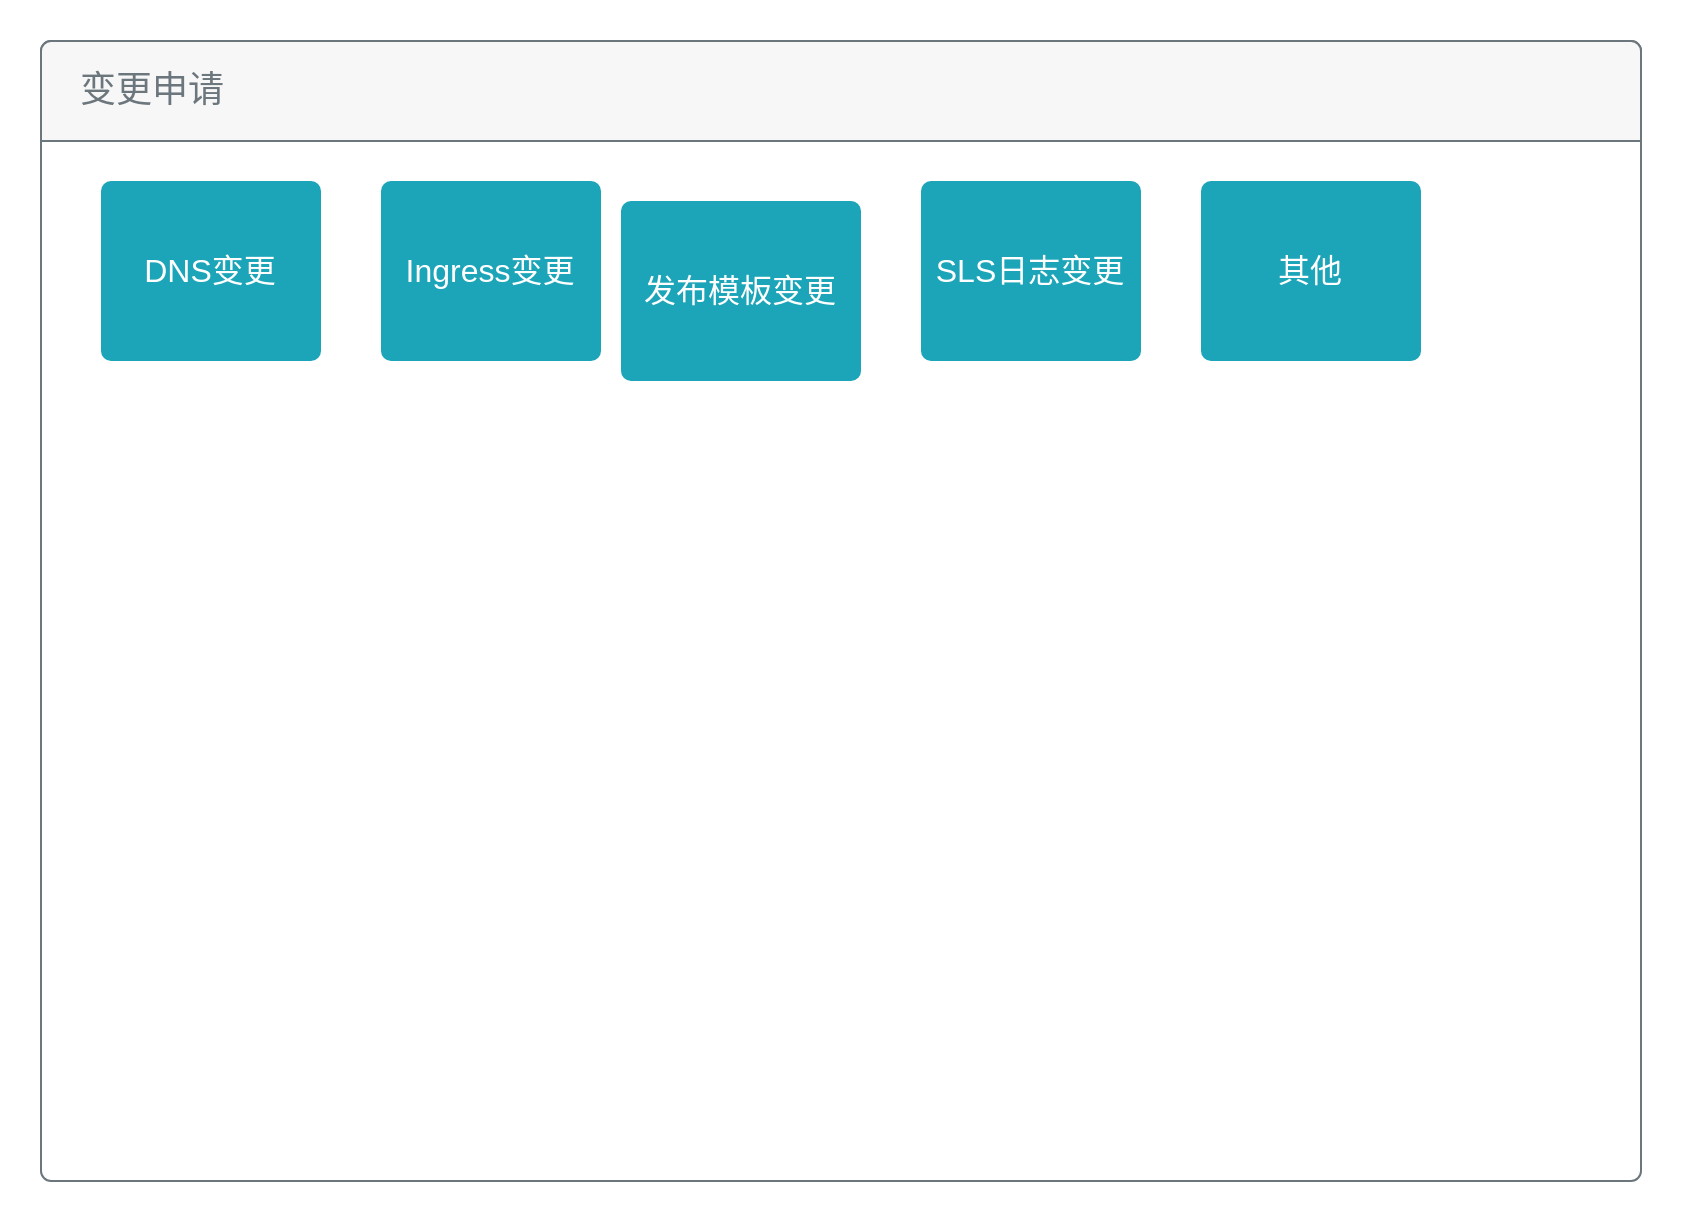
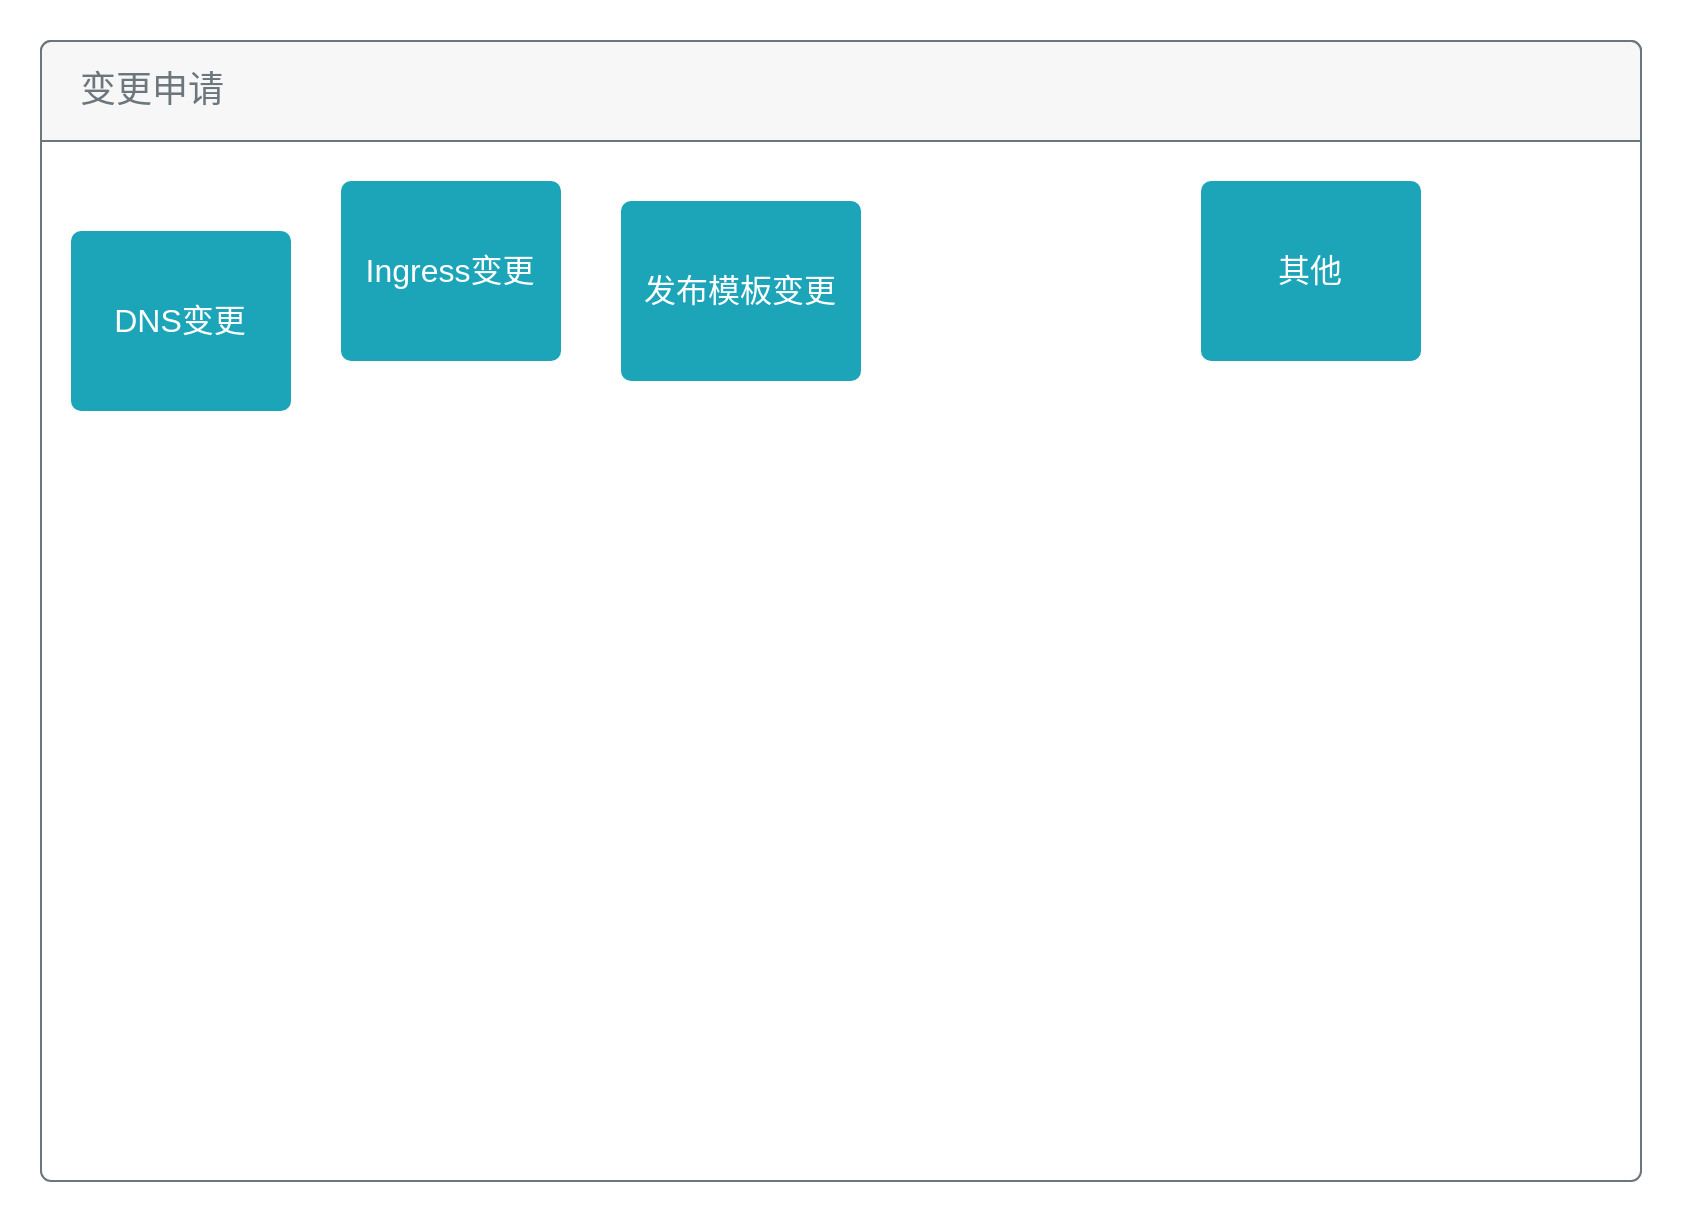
(211, 271) -> (181, 321)
(491, 271) -> (451, 271)
(1031, 271) -> none
